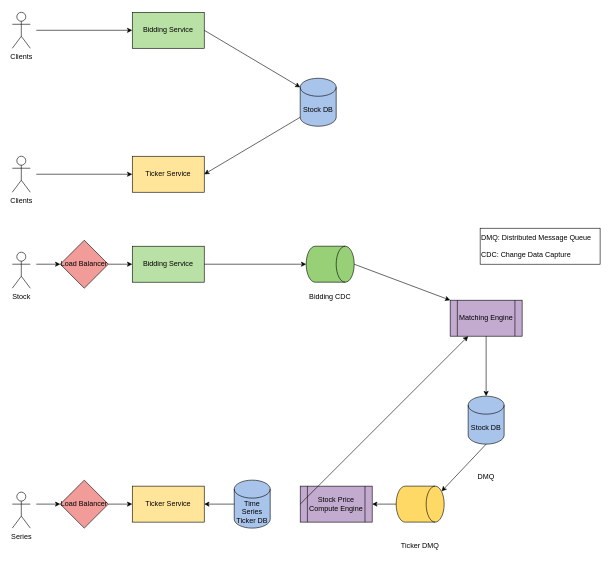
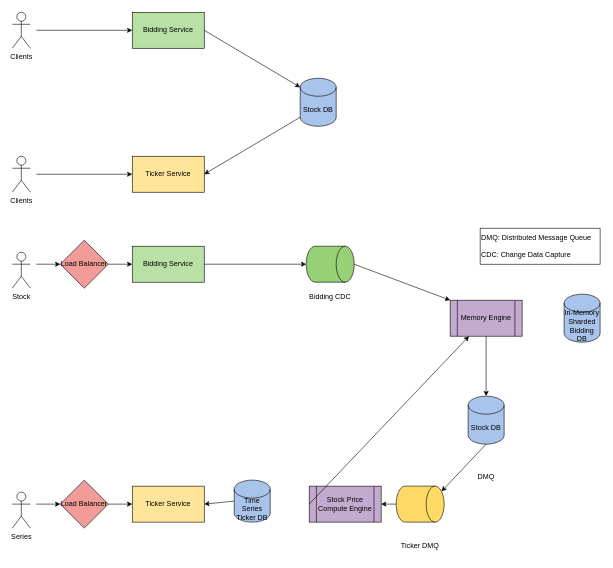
(486, 318) -> (486, 318)
none -> (582, 318)
(252, 504) -> (252, 501)
(336, 504) -> (345, 504)
